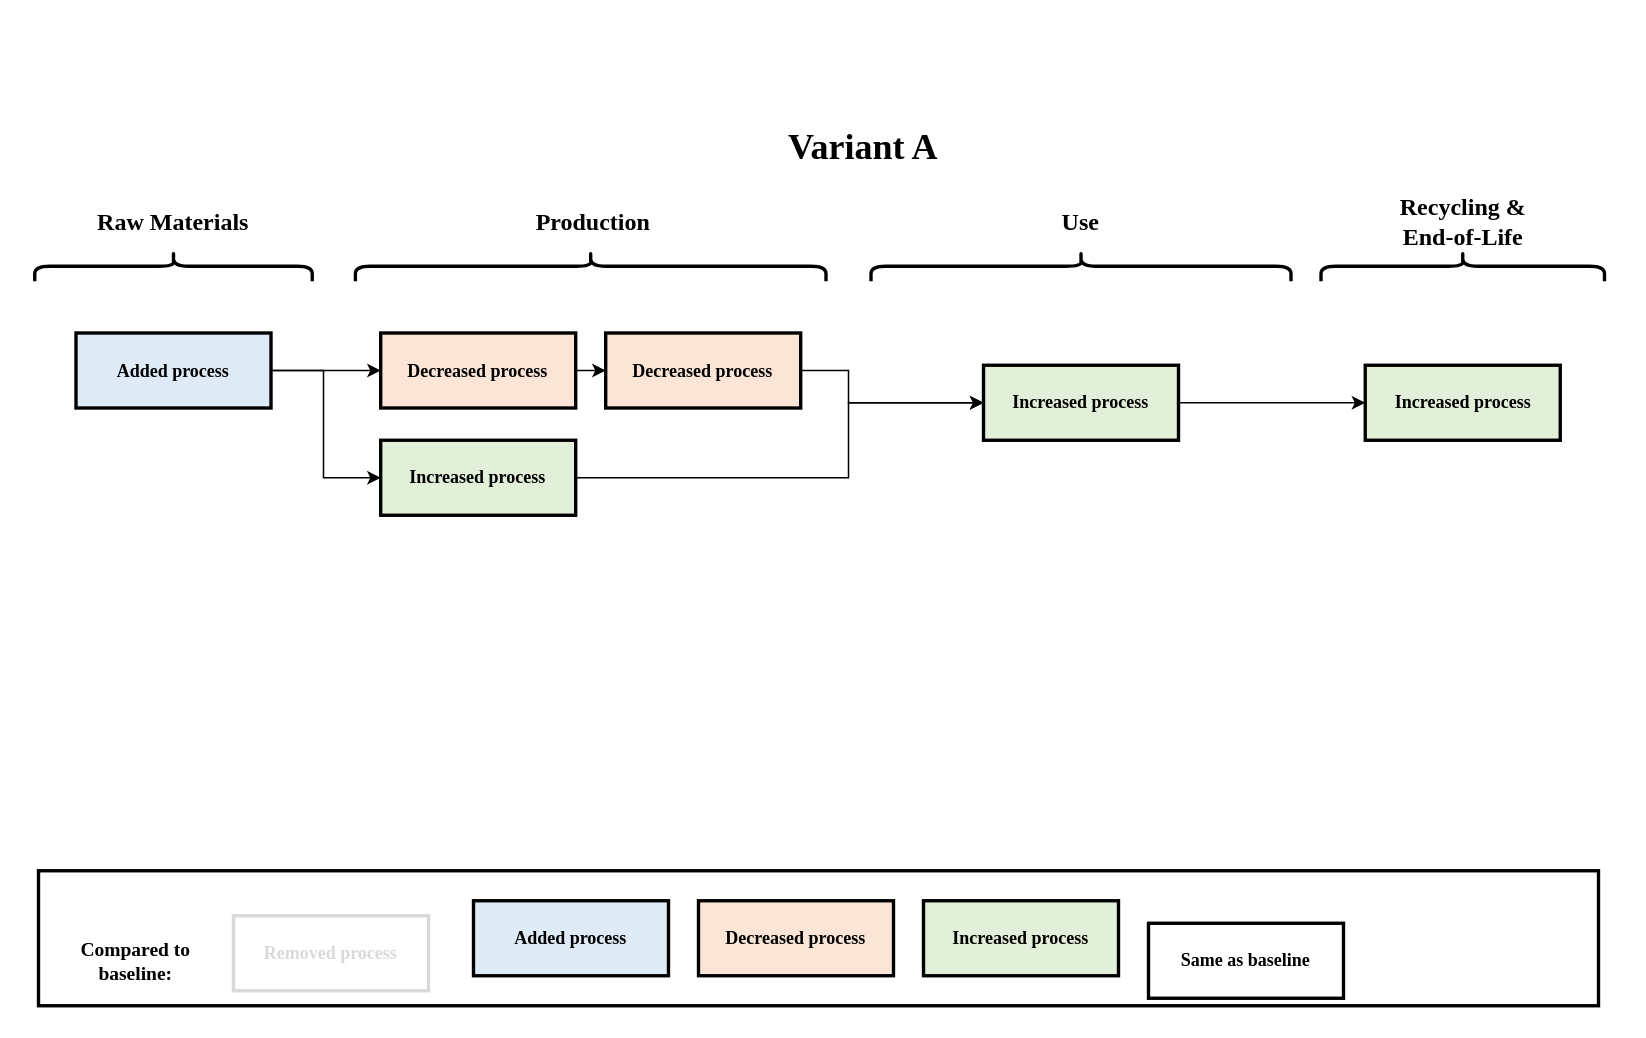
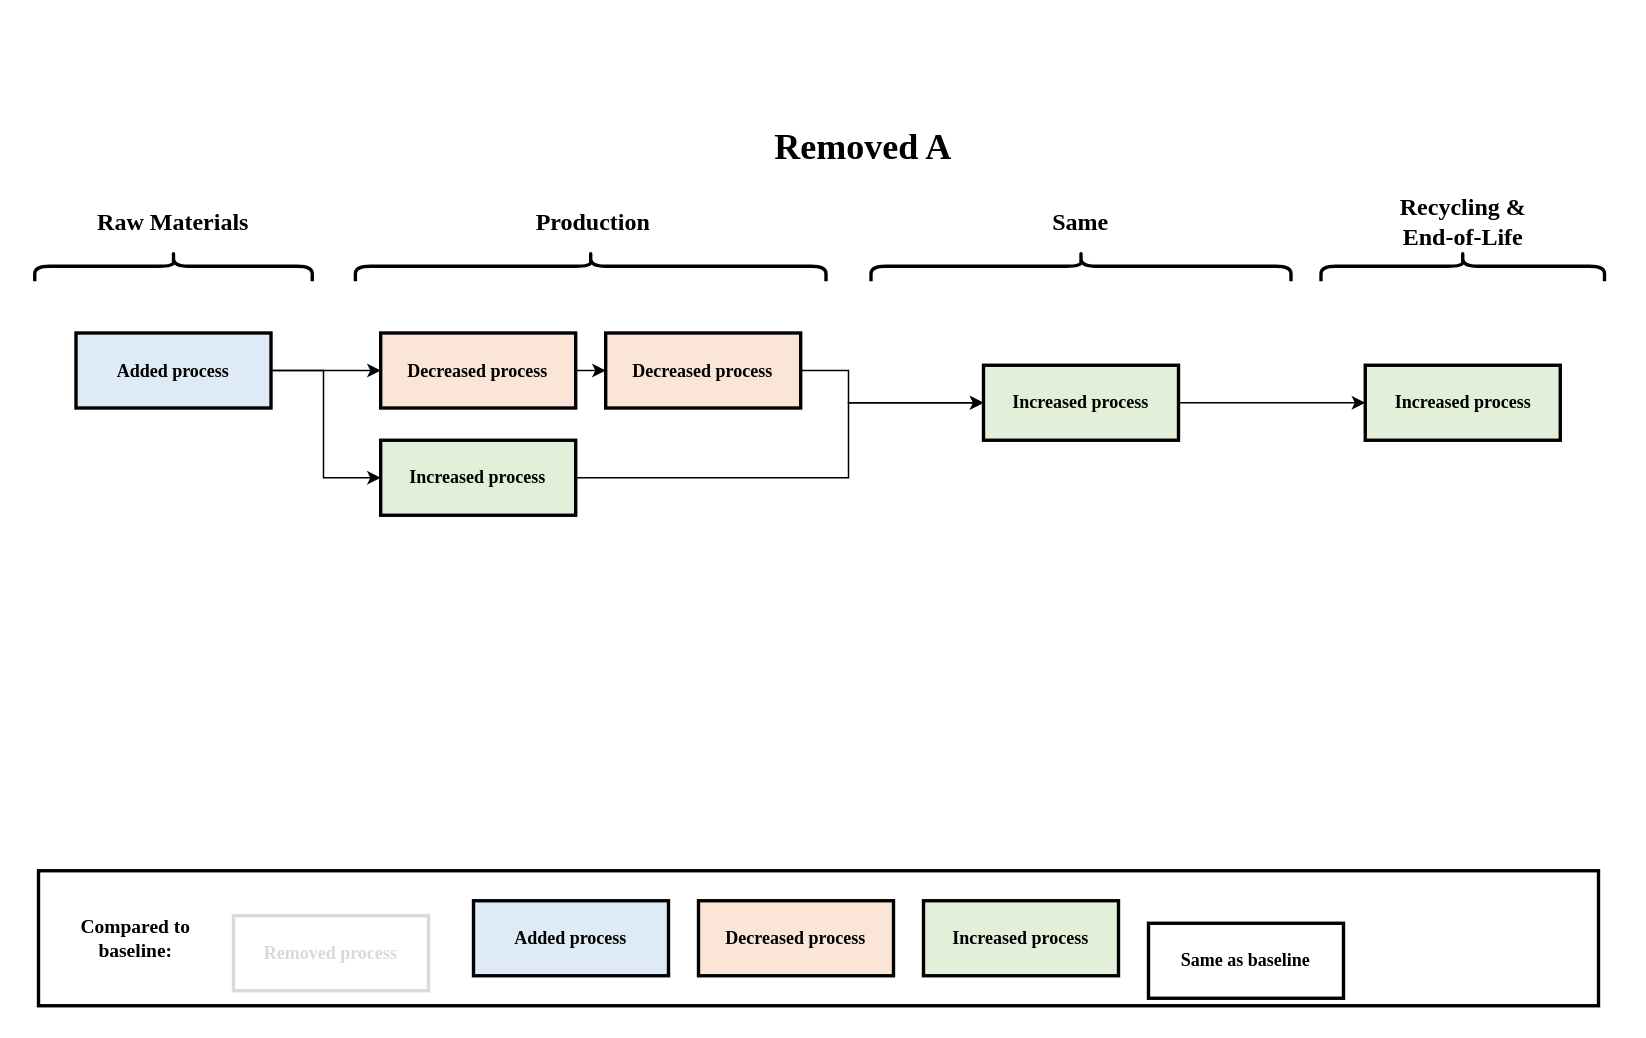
(863, 148) -> (863, 148)
(1081, 221) -> (1081, 221)
(136, 961) -> (136, 938)
